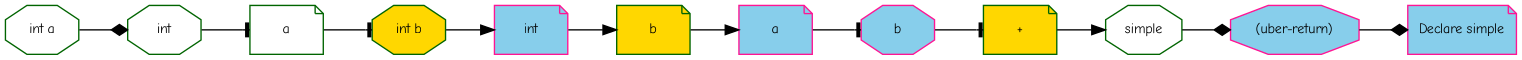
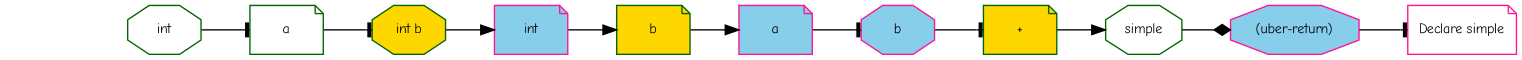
(42, 30) -> none
(1380, 30) -> (1380, 30)
(1462, 30) -> (1462, 30)
